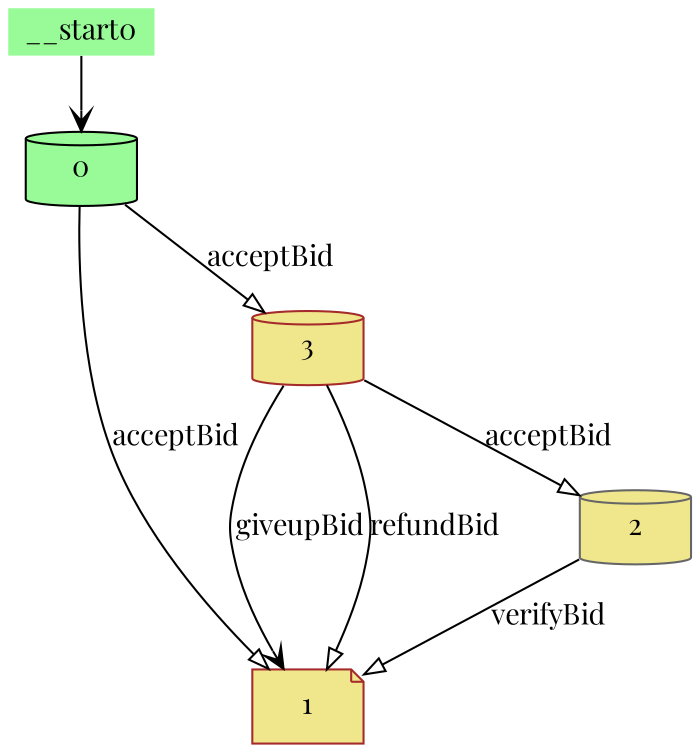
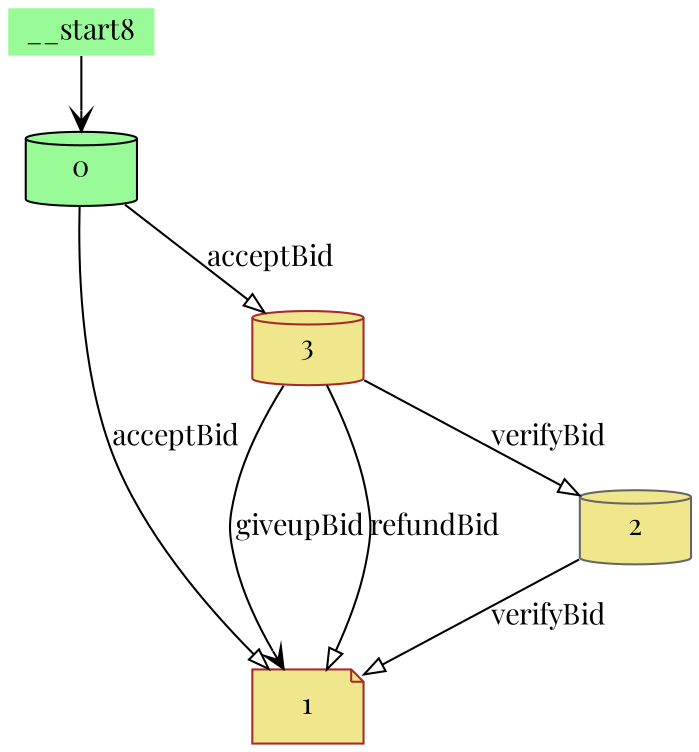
(81, 32) -> (81, 32)
(549, 438) -> (549, 438)
